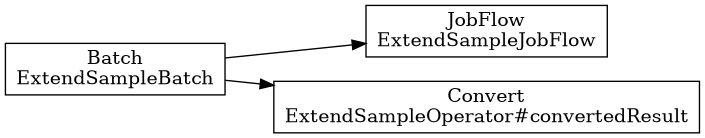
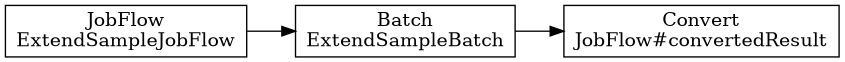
(289, 51) -> (264, 31)
(487, 107) -> (701, 31)
